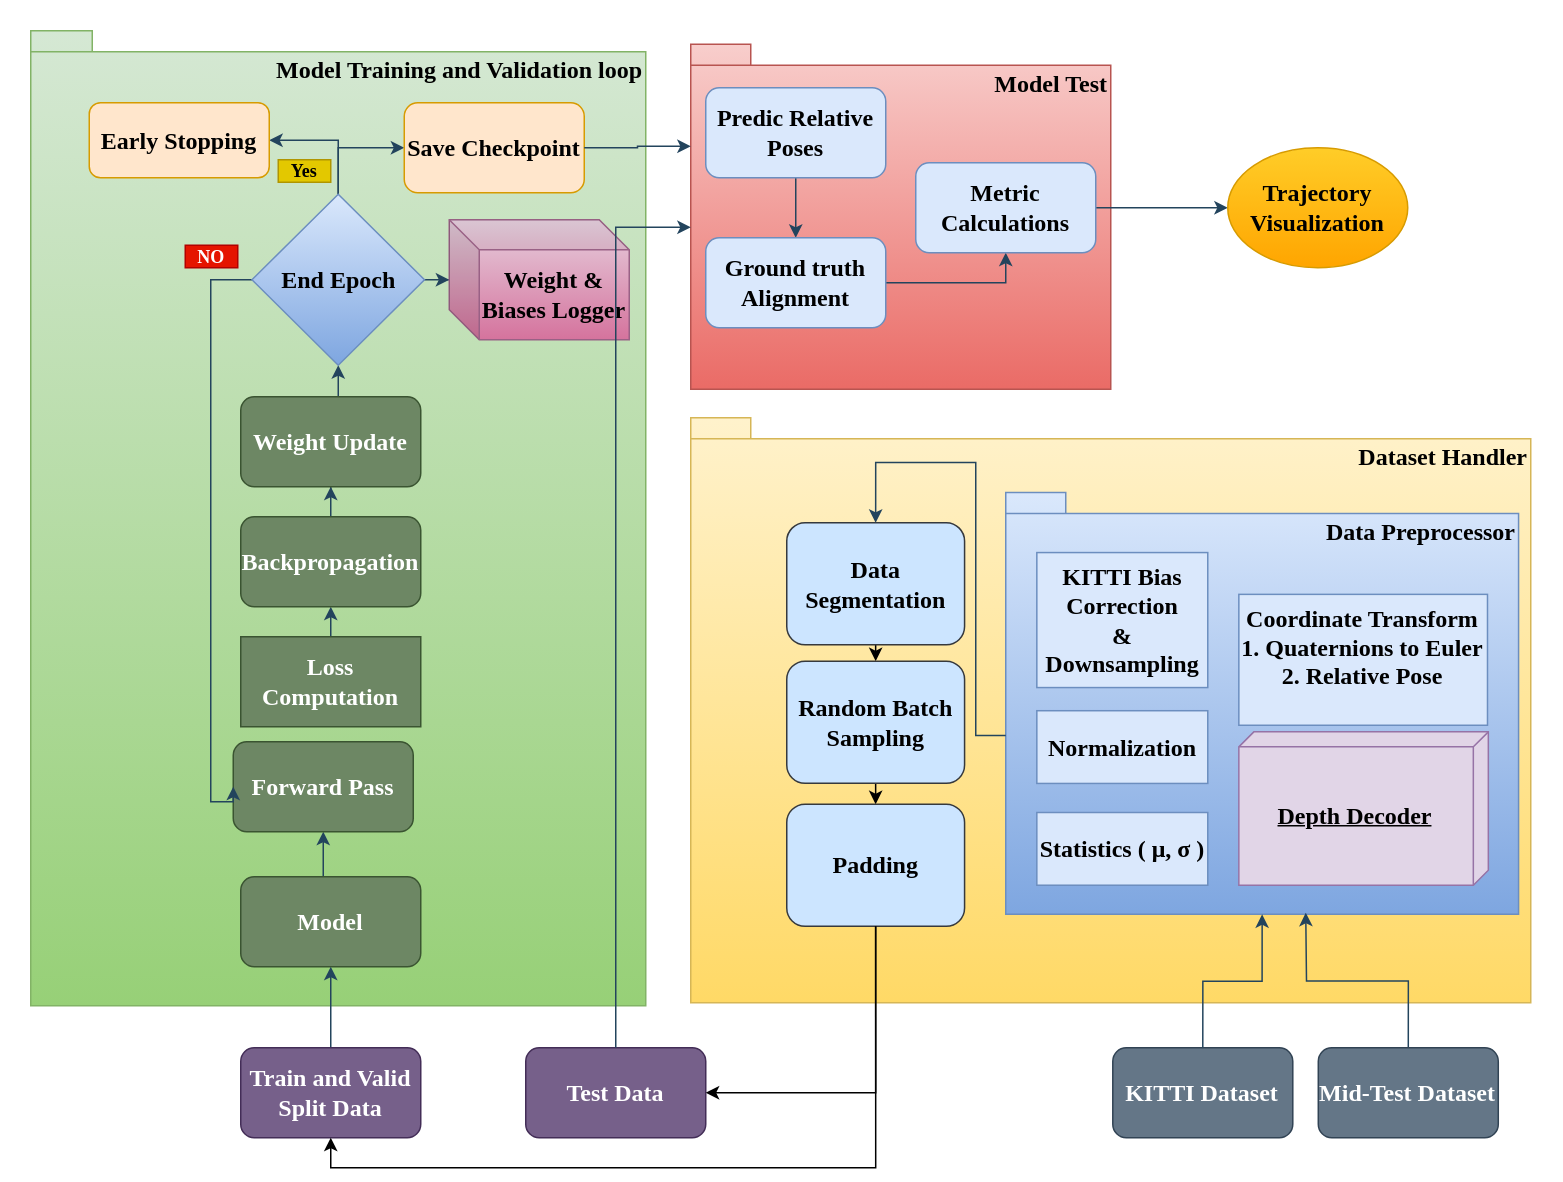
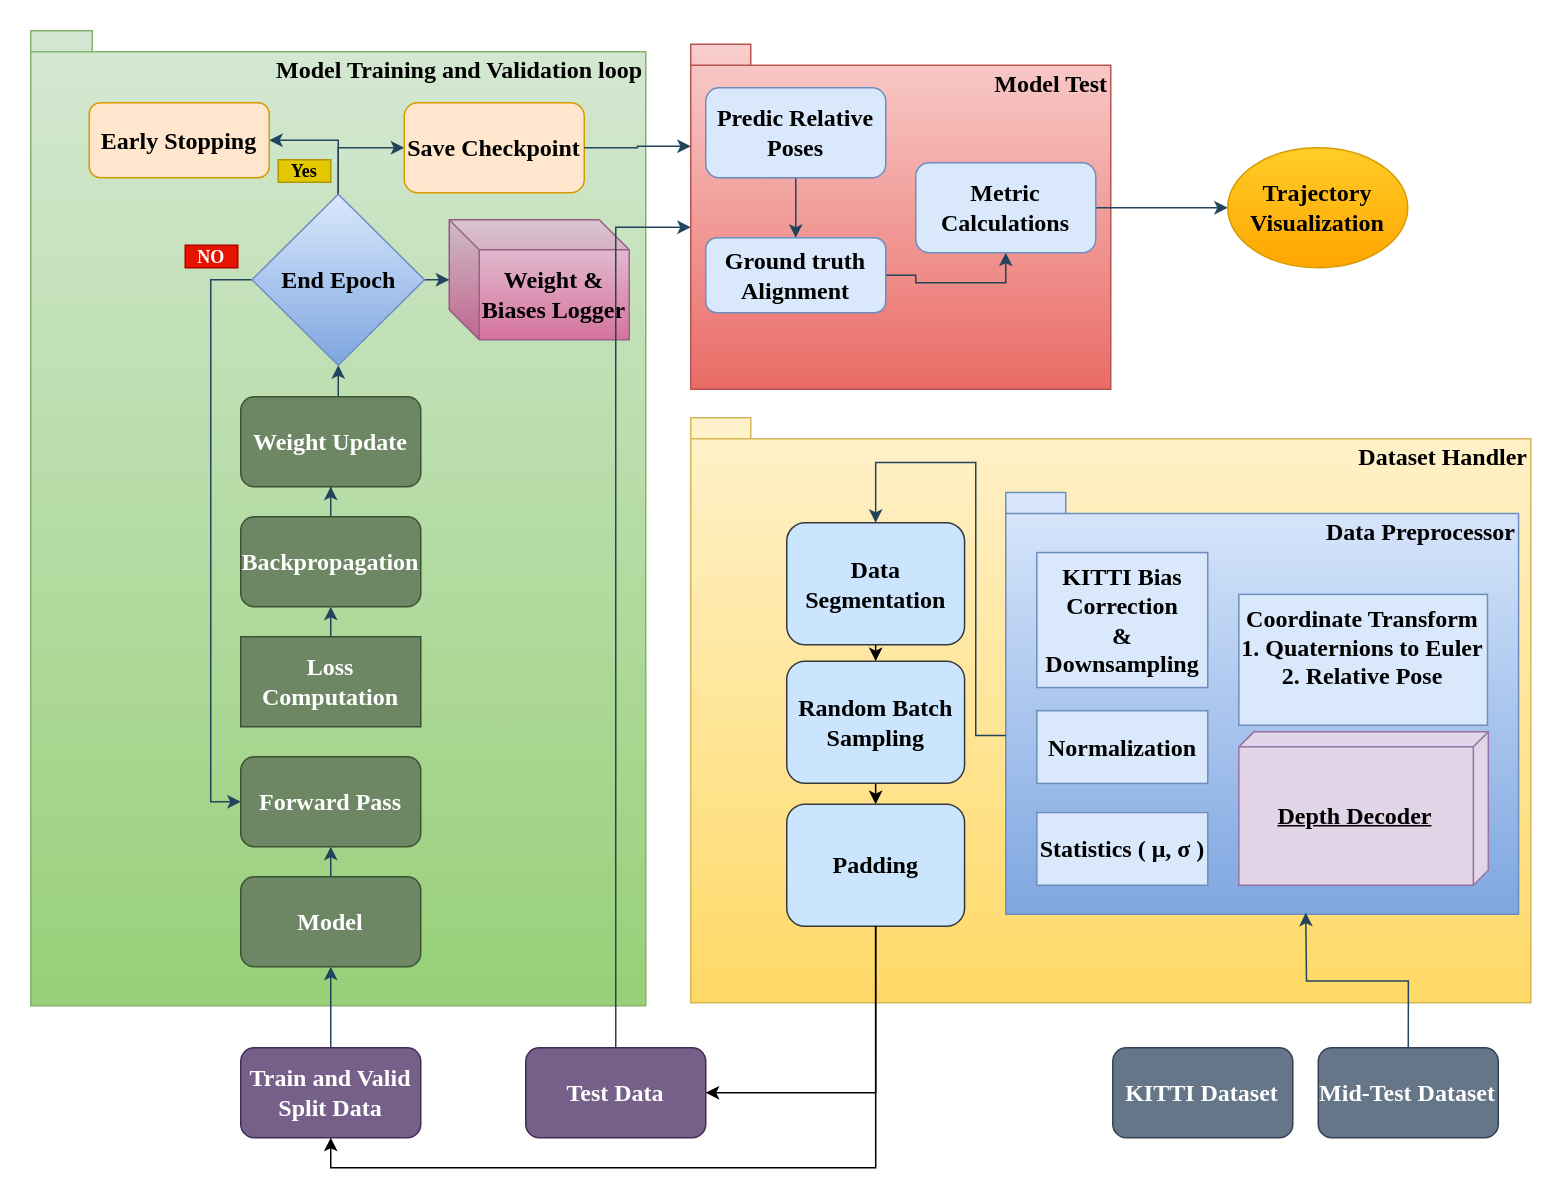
(796, 283) -> (796, 275)
(323, 787) -> (331, 802)
(1228, 981) -> none
